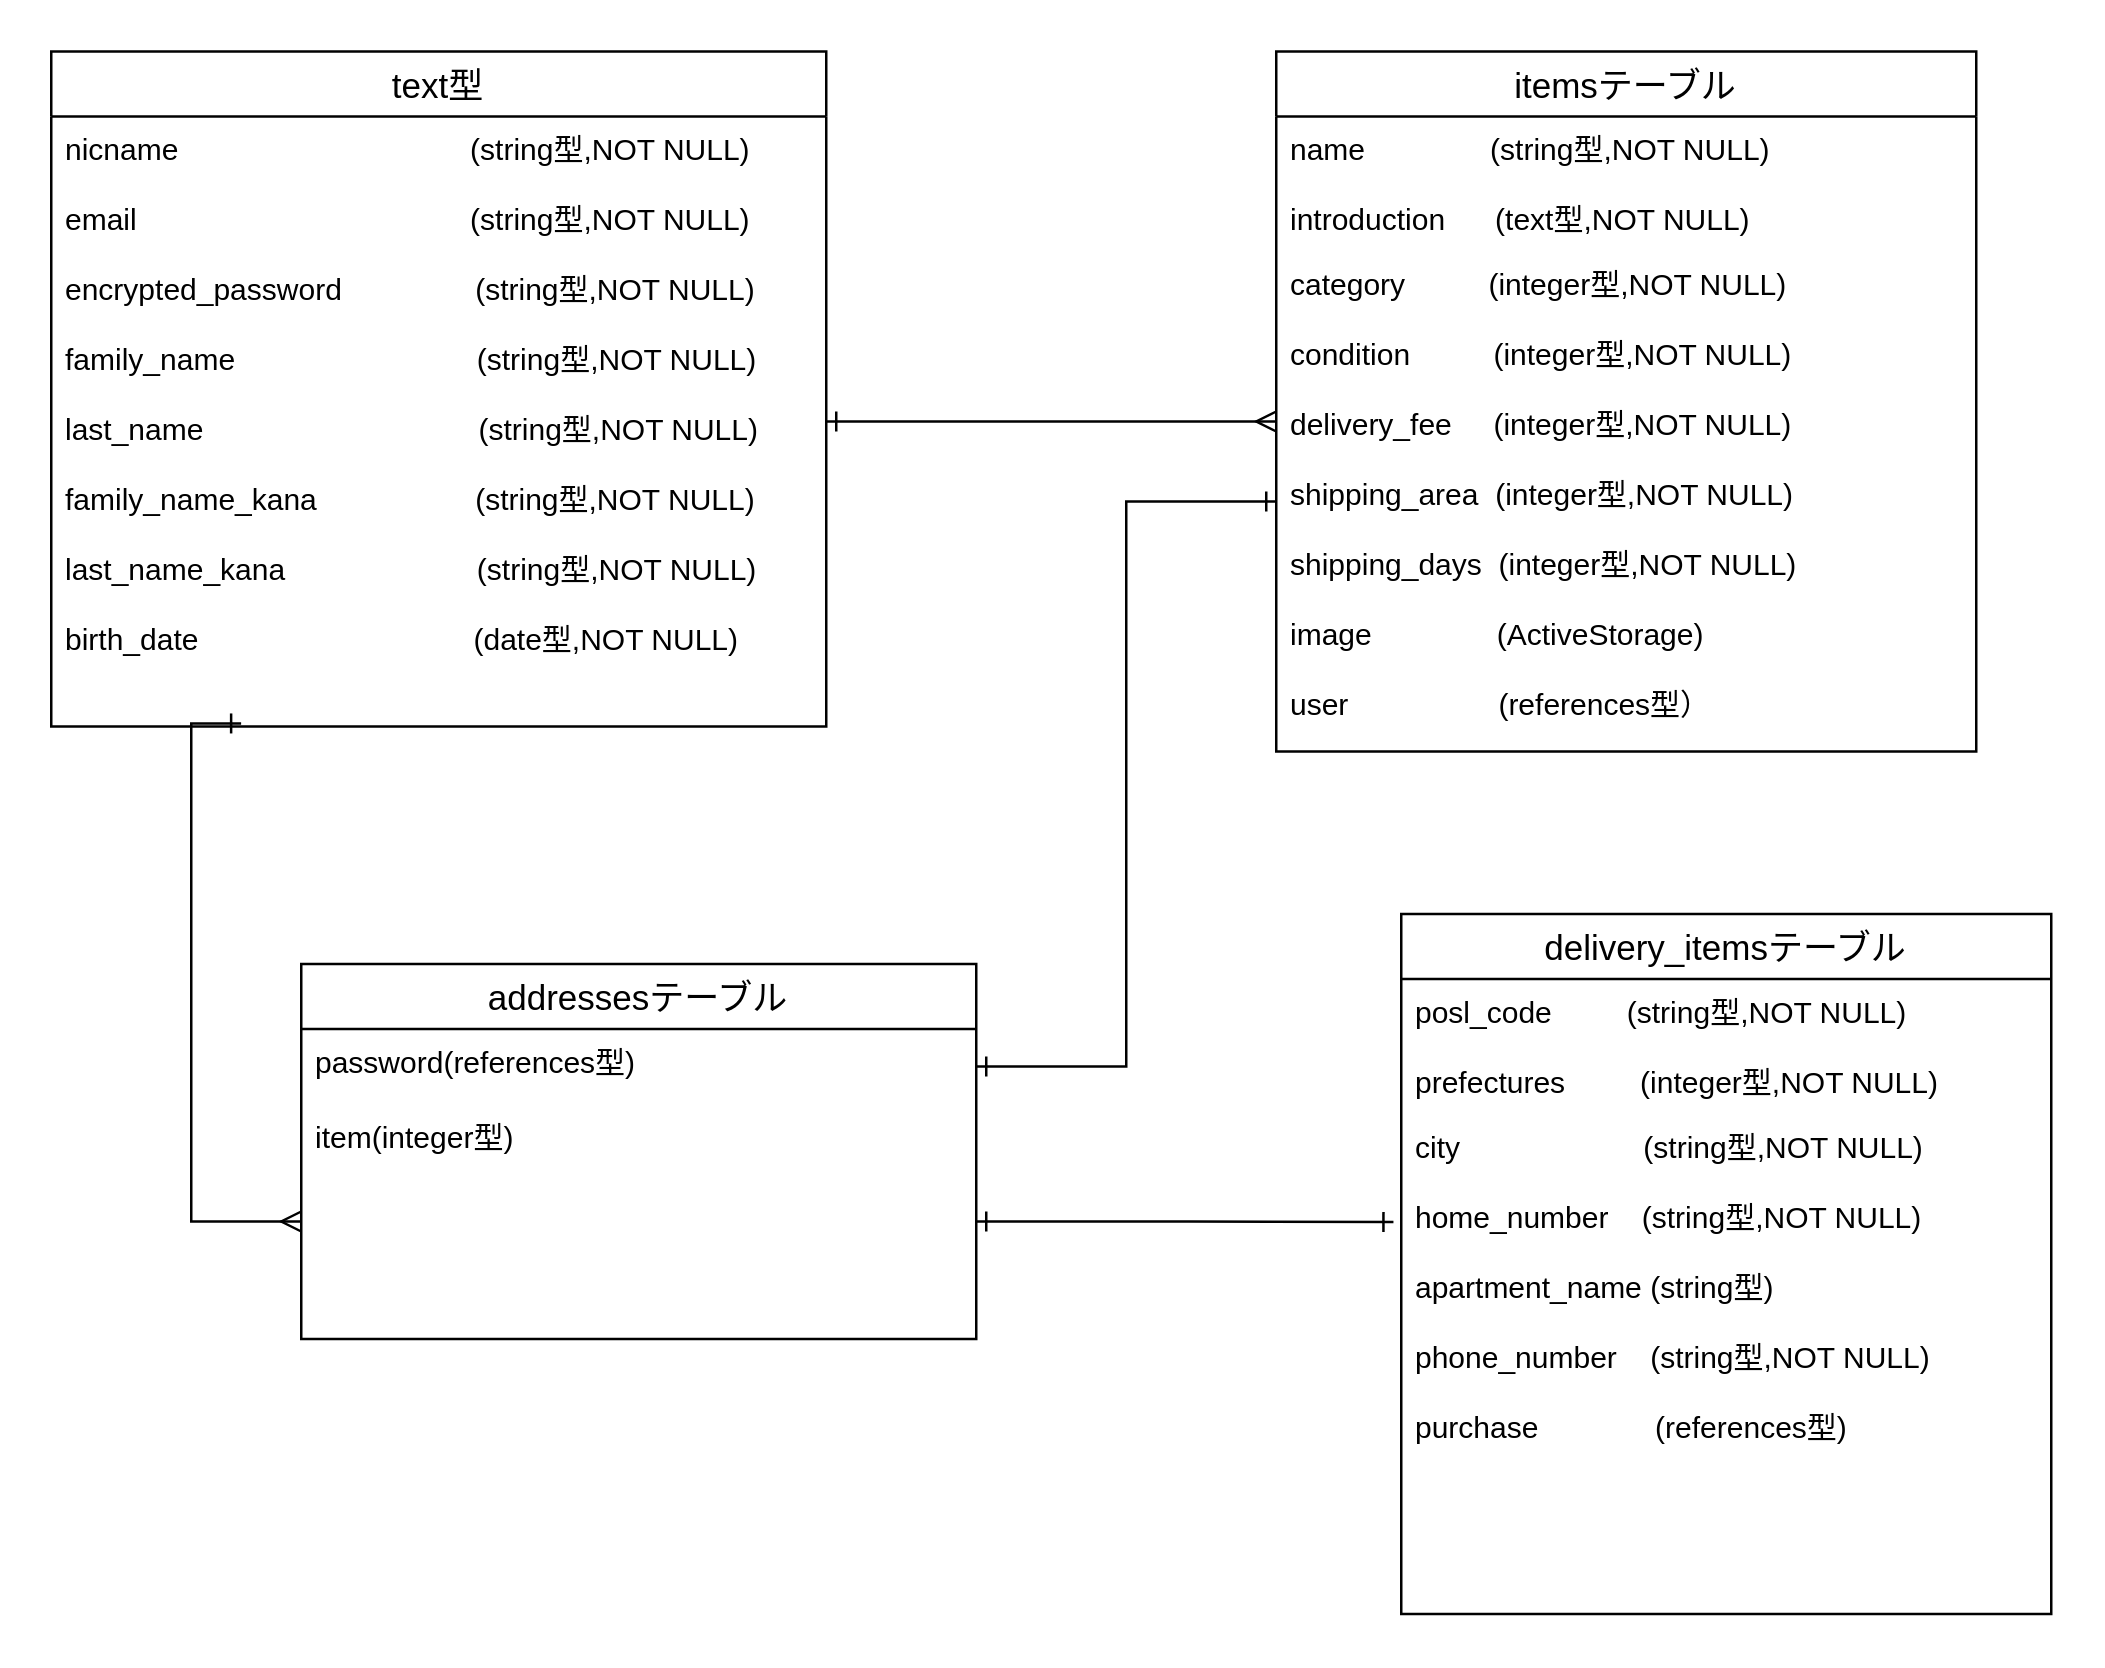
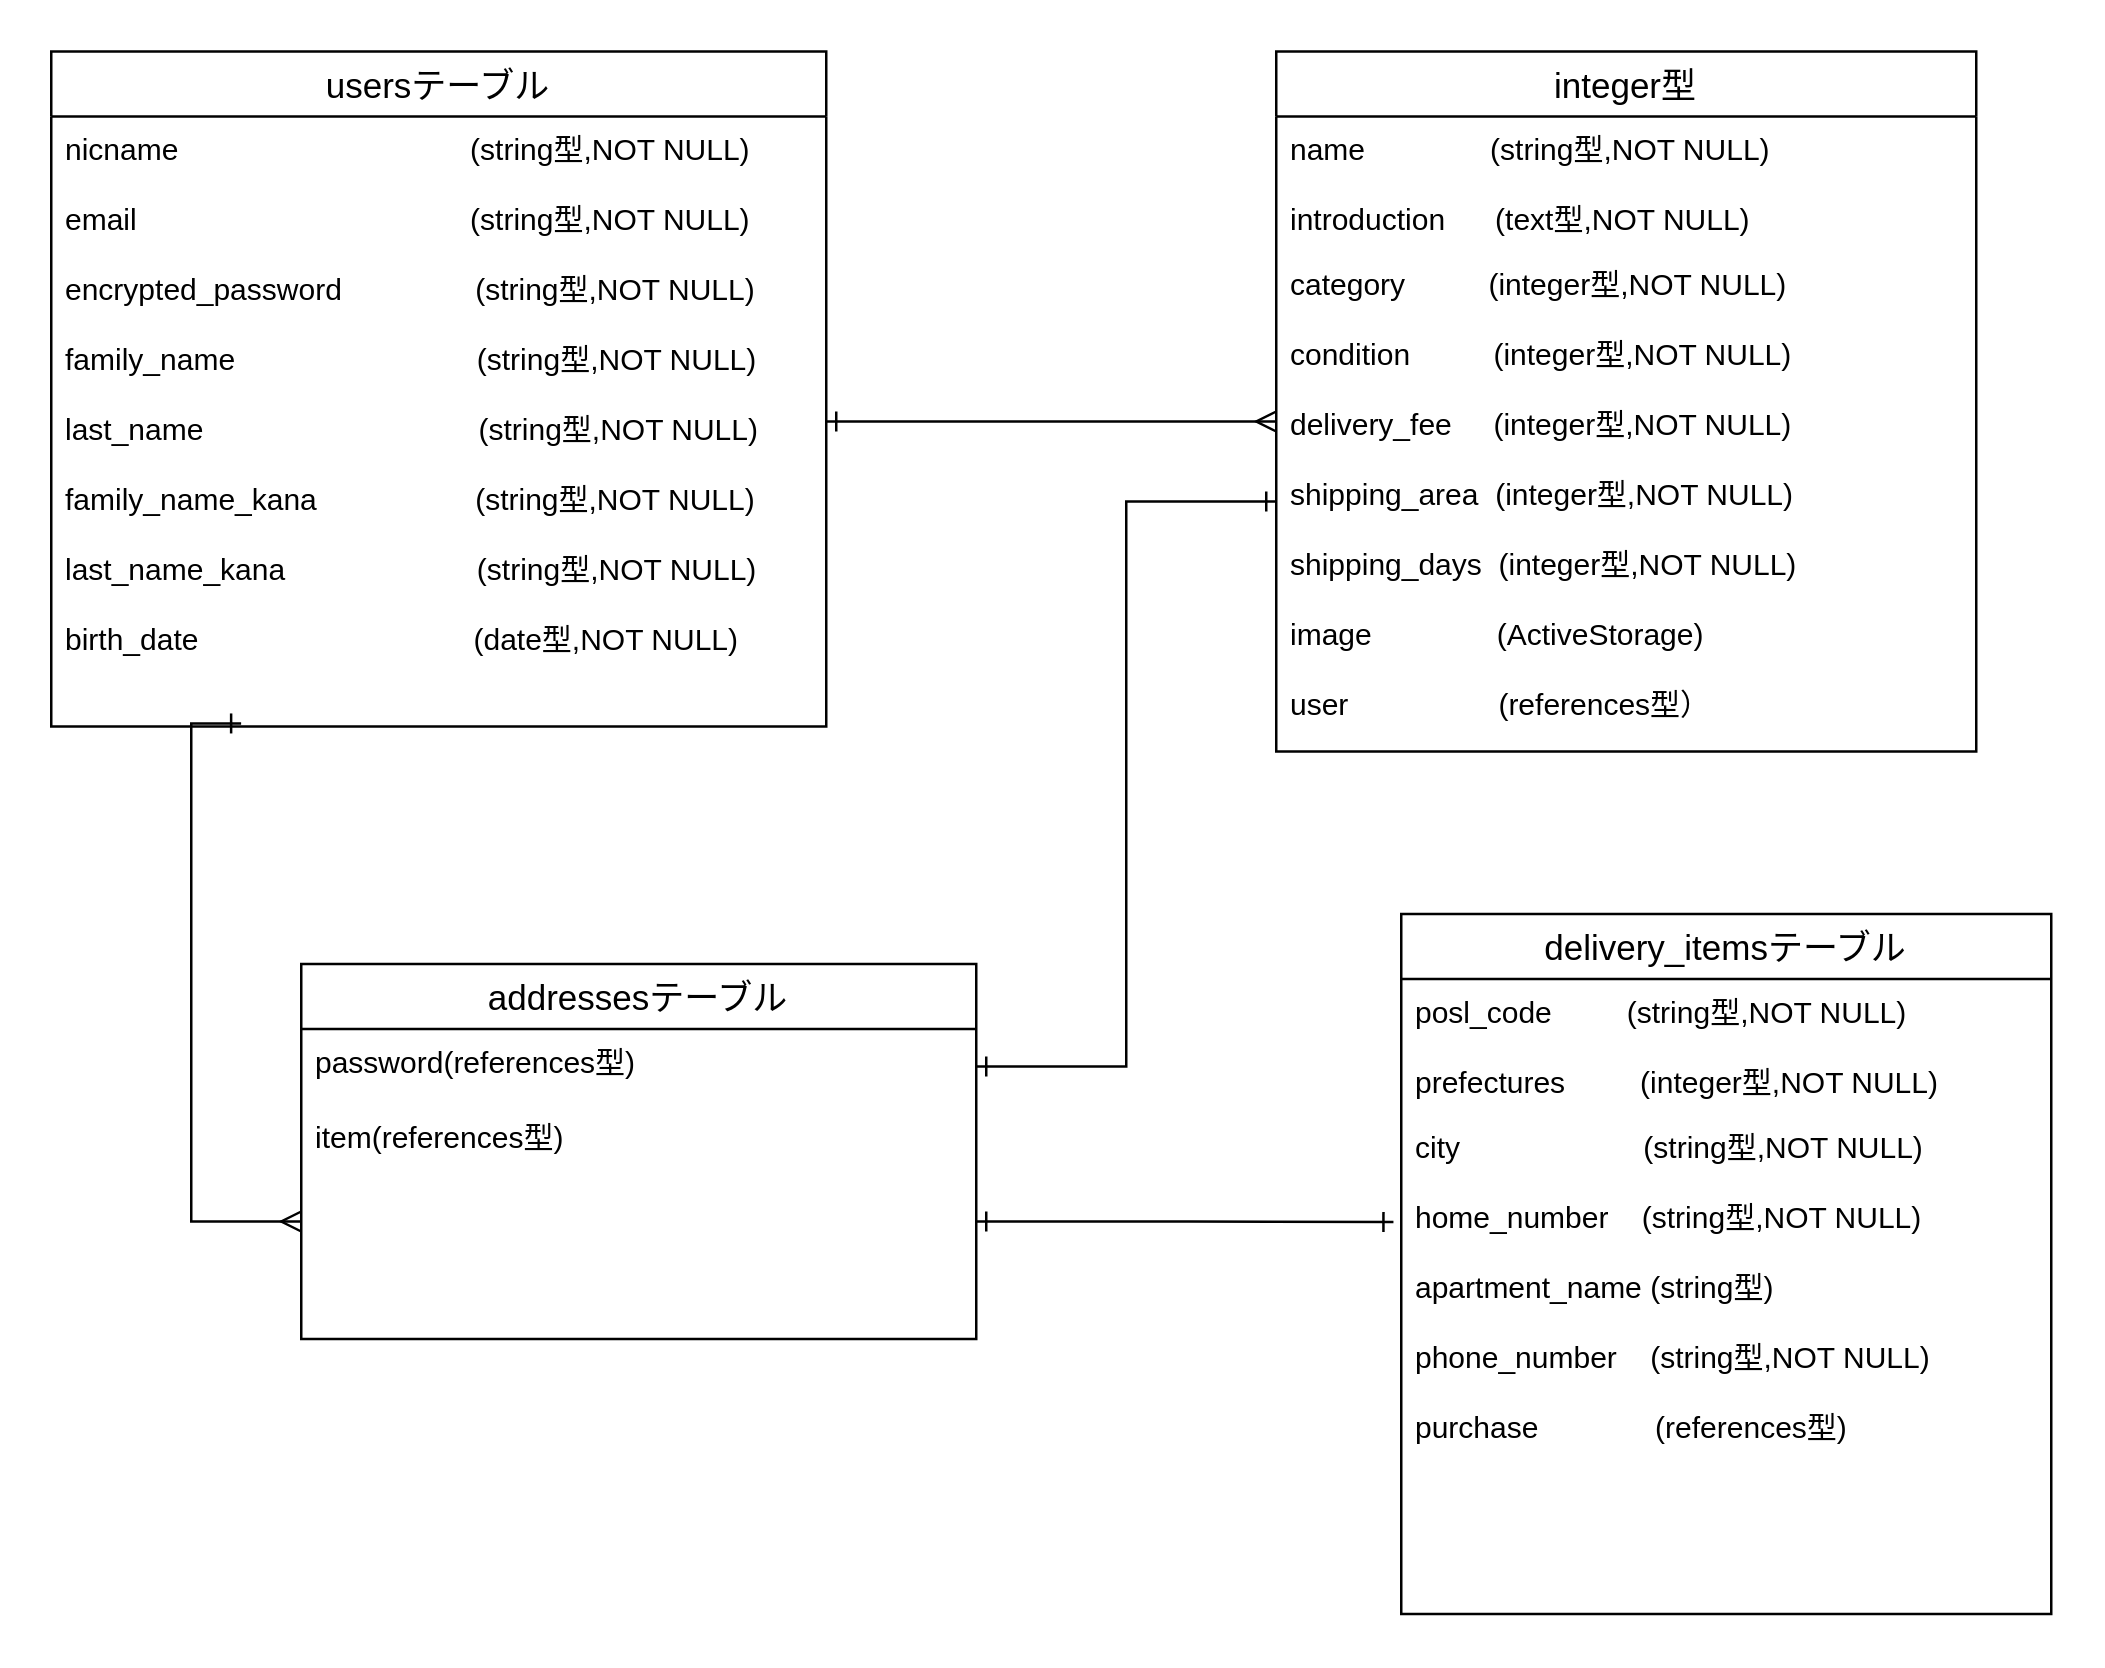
(438, 86) -> (438, 86)
(1625, 86) -> (1625, 86)
(431, 1138) -> (461, 1138)
